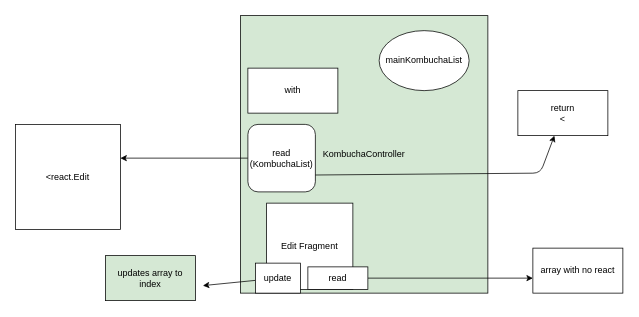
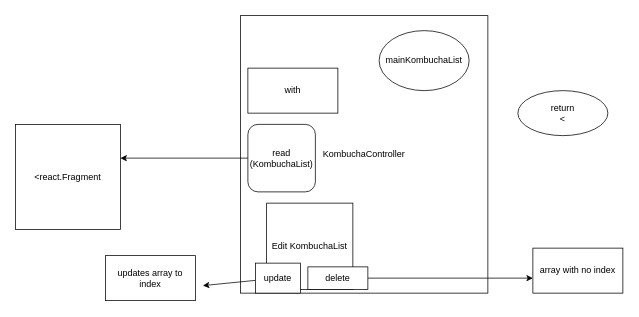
(563, 113) -> (563, 113)
(364, 154) -> (364, 154)
(444, 174) -> none
(68, 177) -> (68, 177)
(310, 246) -> (310, 246)
(578, 270) -> (578, 270)
(150, 278) -> (150, 278)
(338, 278) -> (338, 278)
